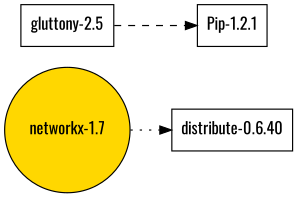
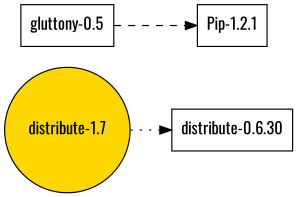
(67, 26) -> (67, 26)
(67, 130) -> (67, 130)
(232, 130) -> (232, 130)
